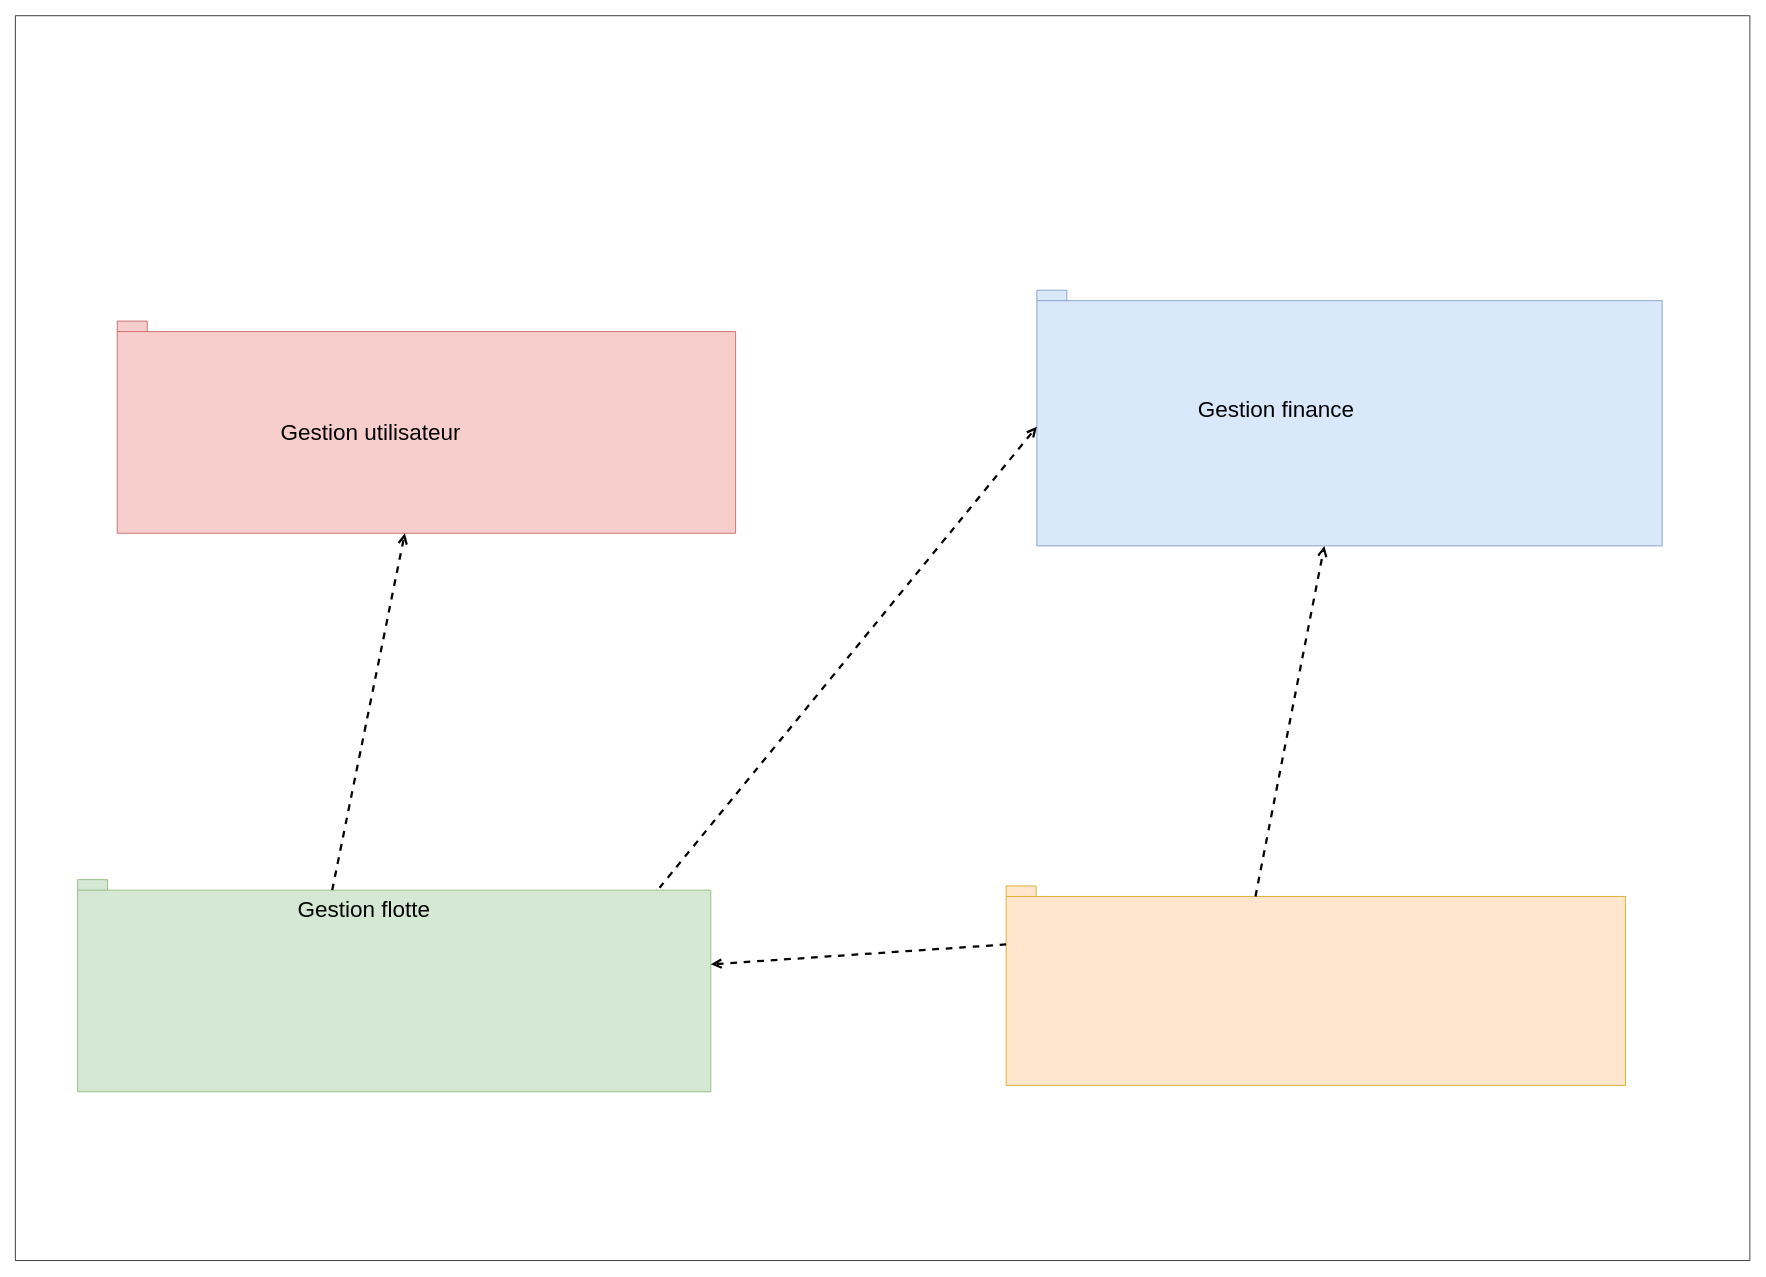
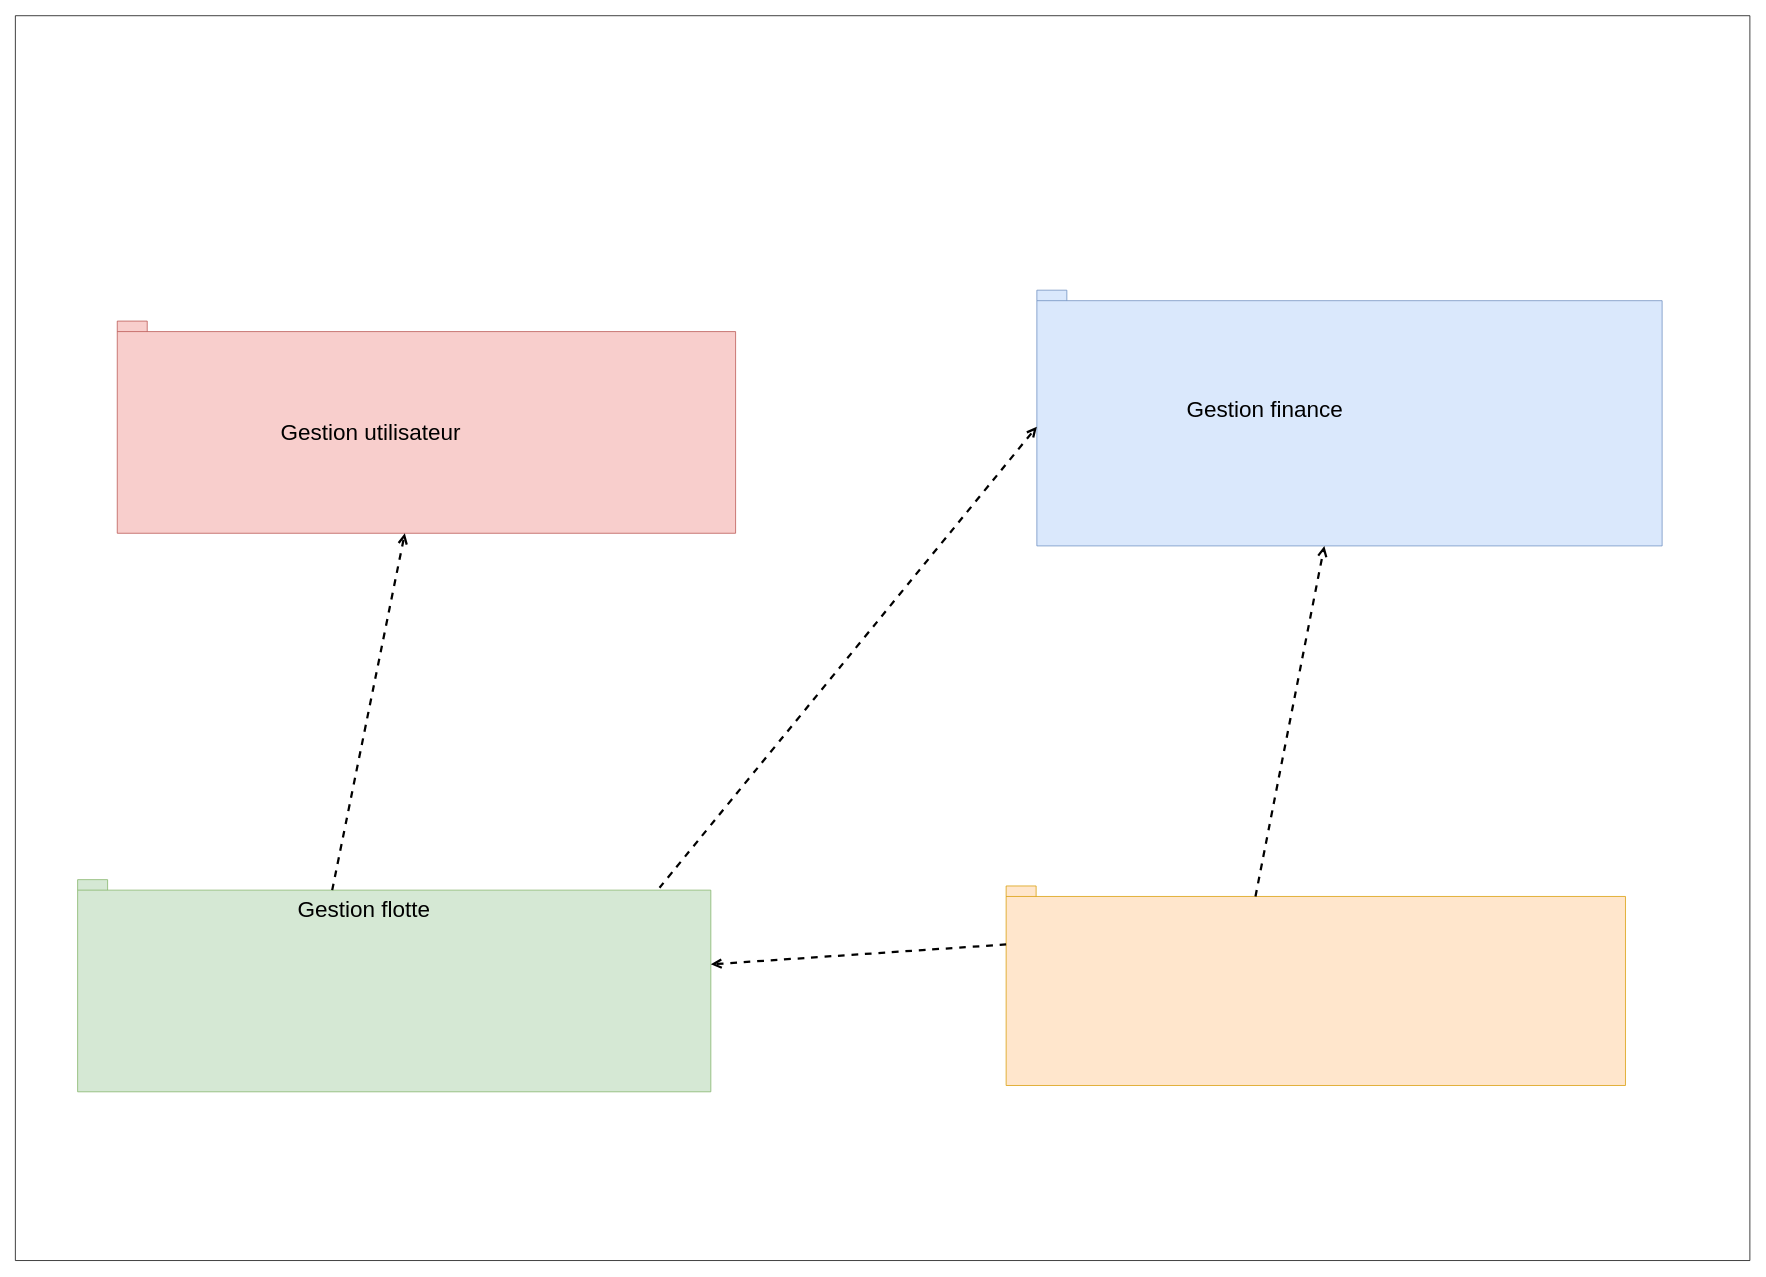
(1276, 409) -> (1265, 409)
